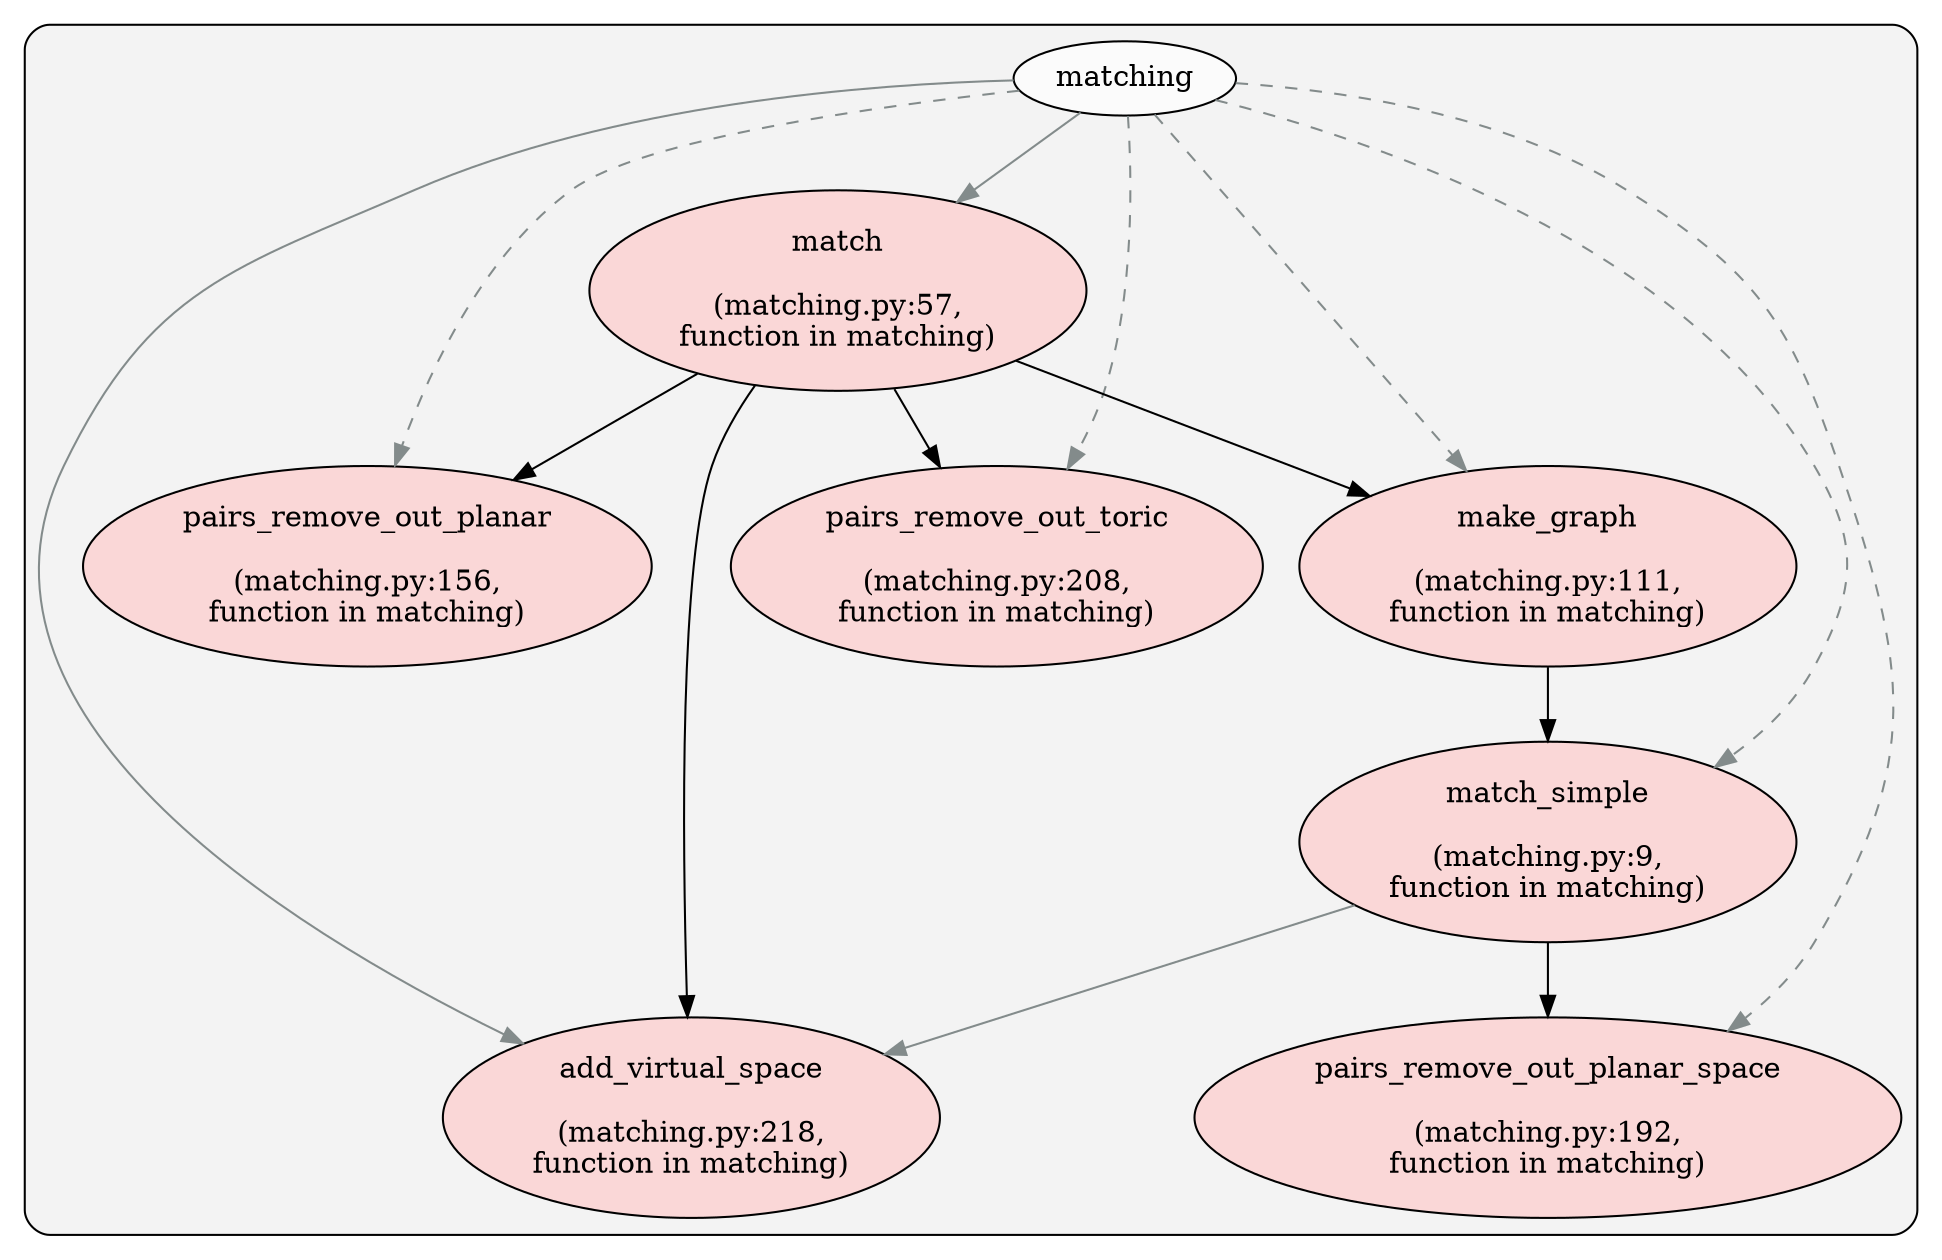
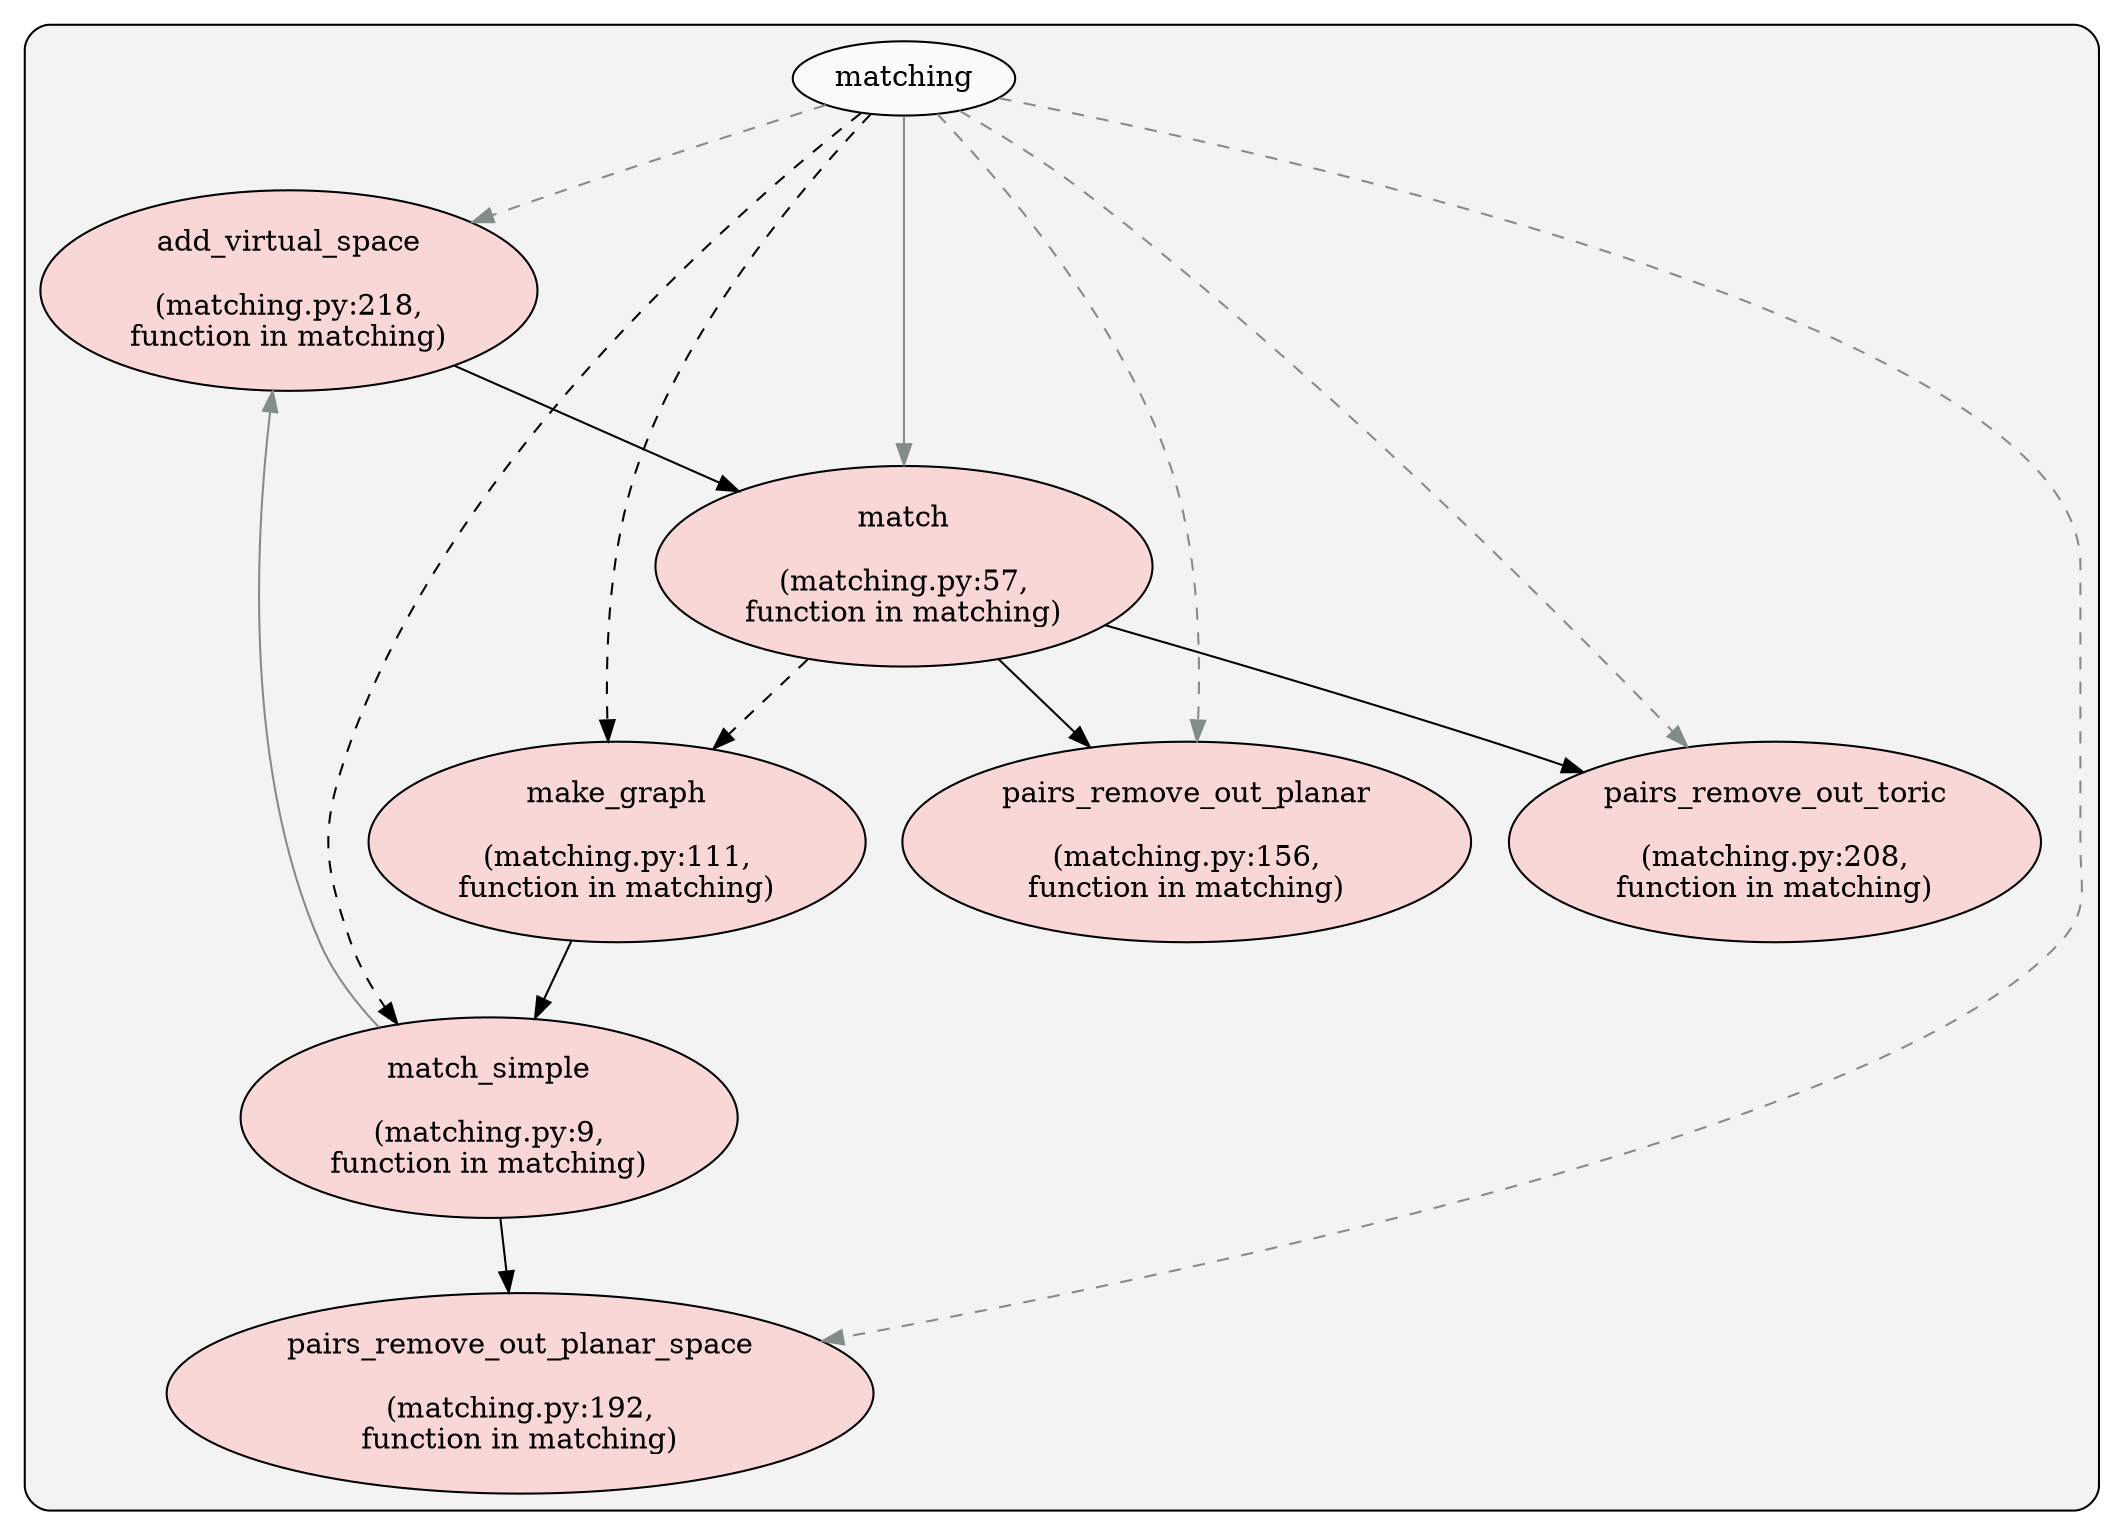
(1304, 285) -> (671, 389)
(1689, 322) -> (480, 506)
(139, 348) -> (659, 159)
(1183, 425) -> (768, 697)
(686, 684) -> (587, 424)
